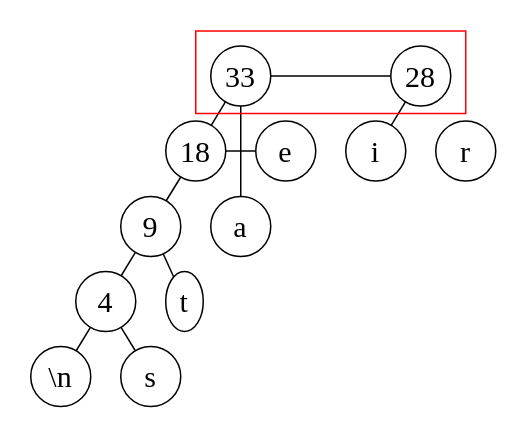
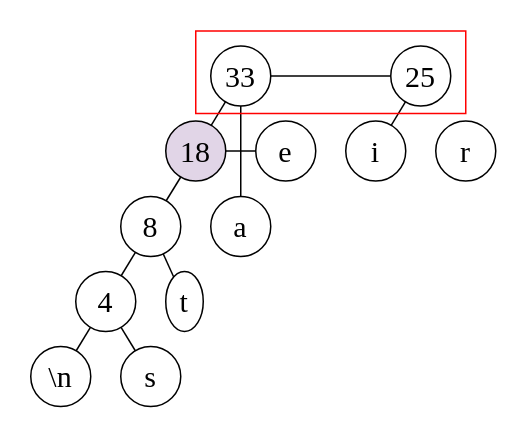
(421, 76) -> (421, 76)
(196, 151) -> (196, 151)
(151, 226) -> (151, 226)
